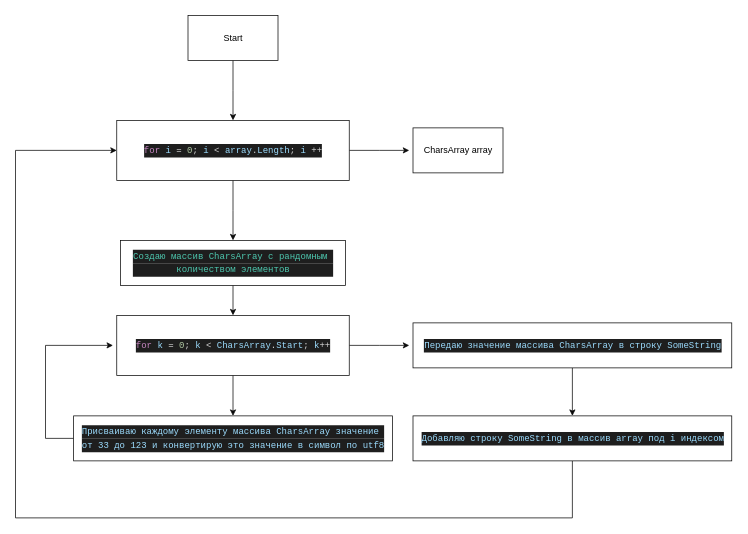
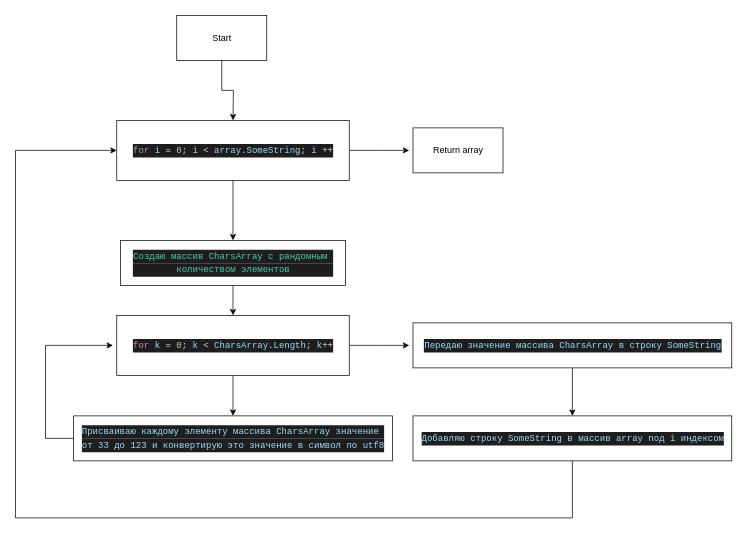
(233, 38) -> (222, 38)
(233, 150) -> (233, 150)
(458, 150) -> (458, 150)
(233, 345) -> (233, 345)
